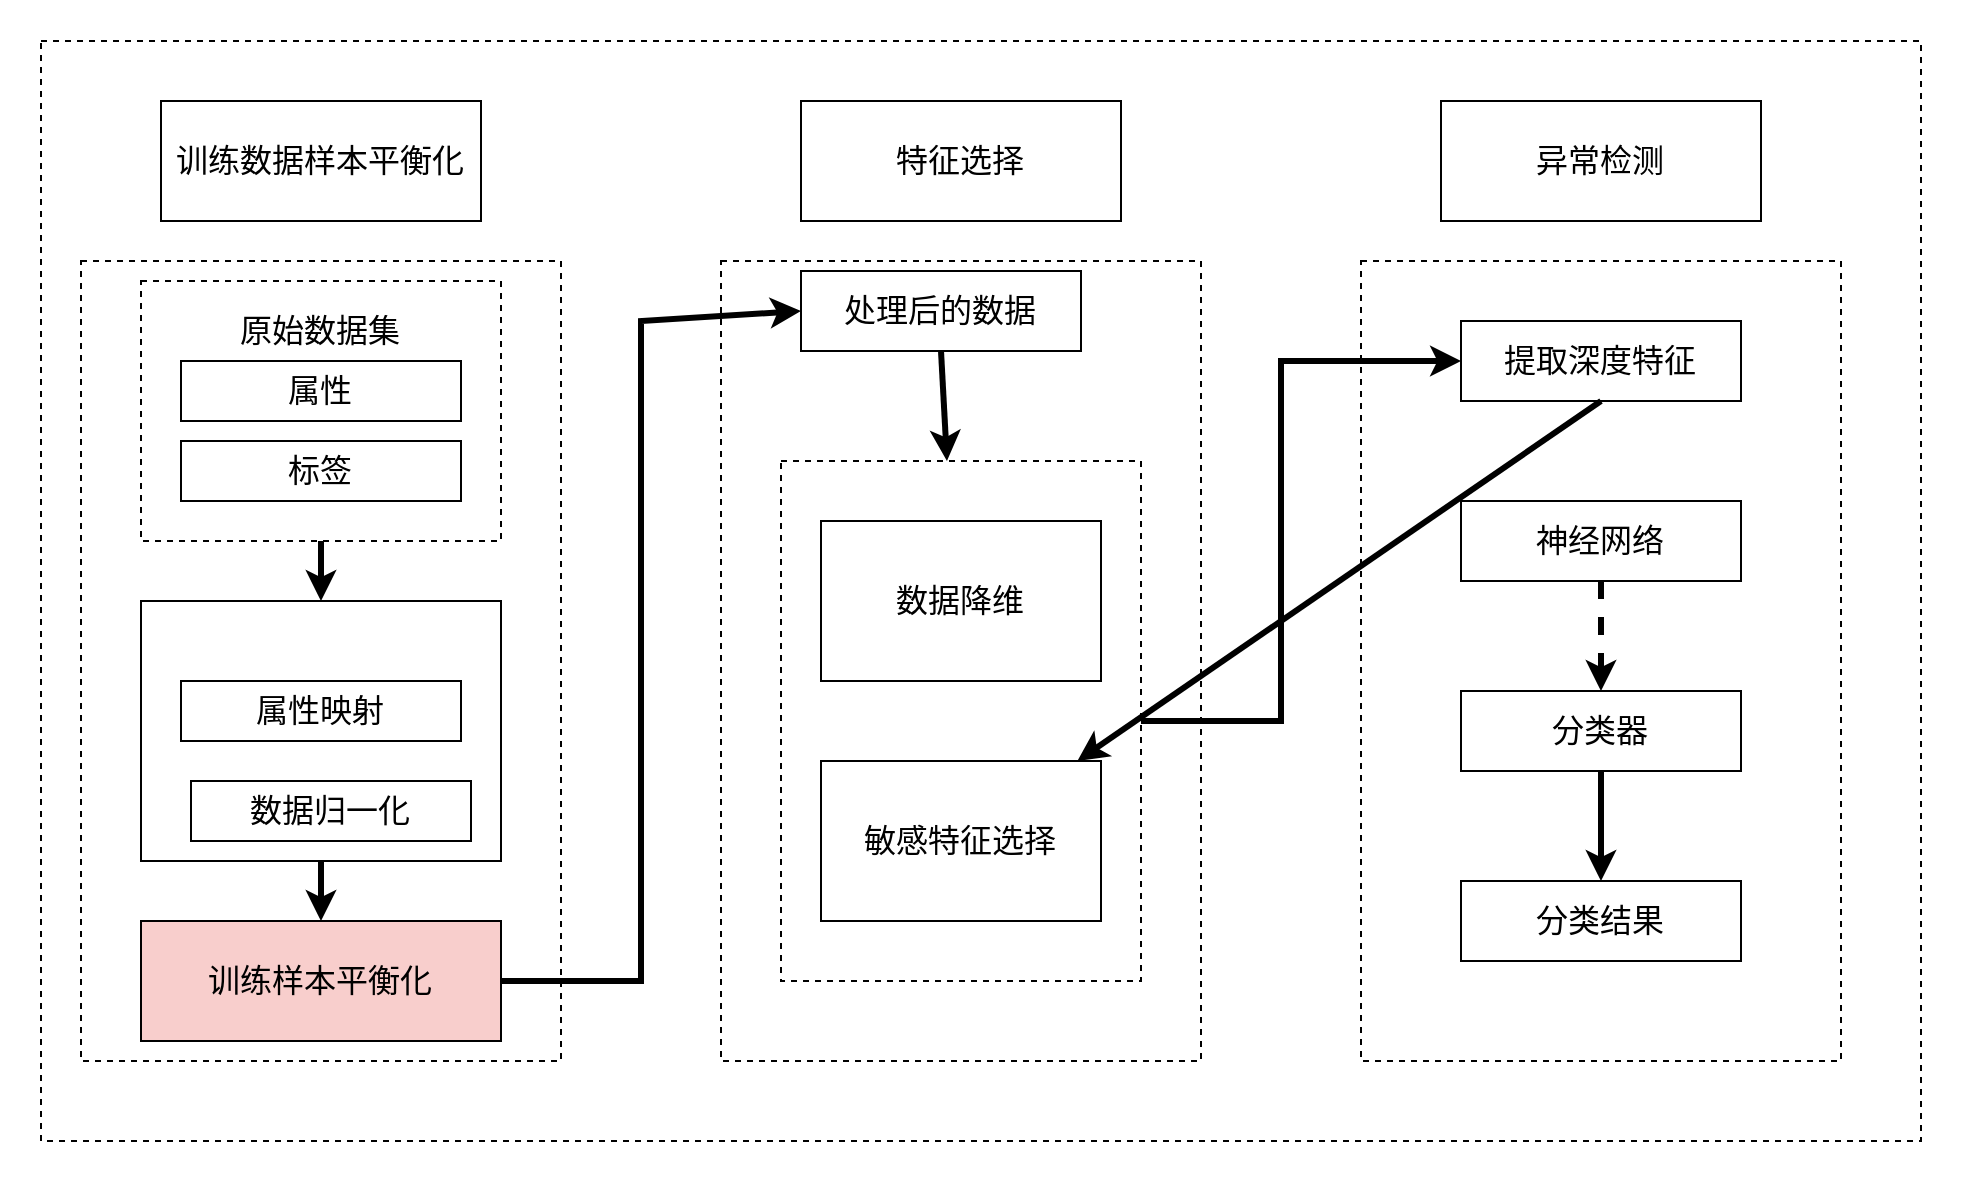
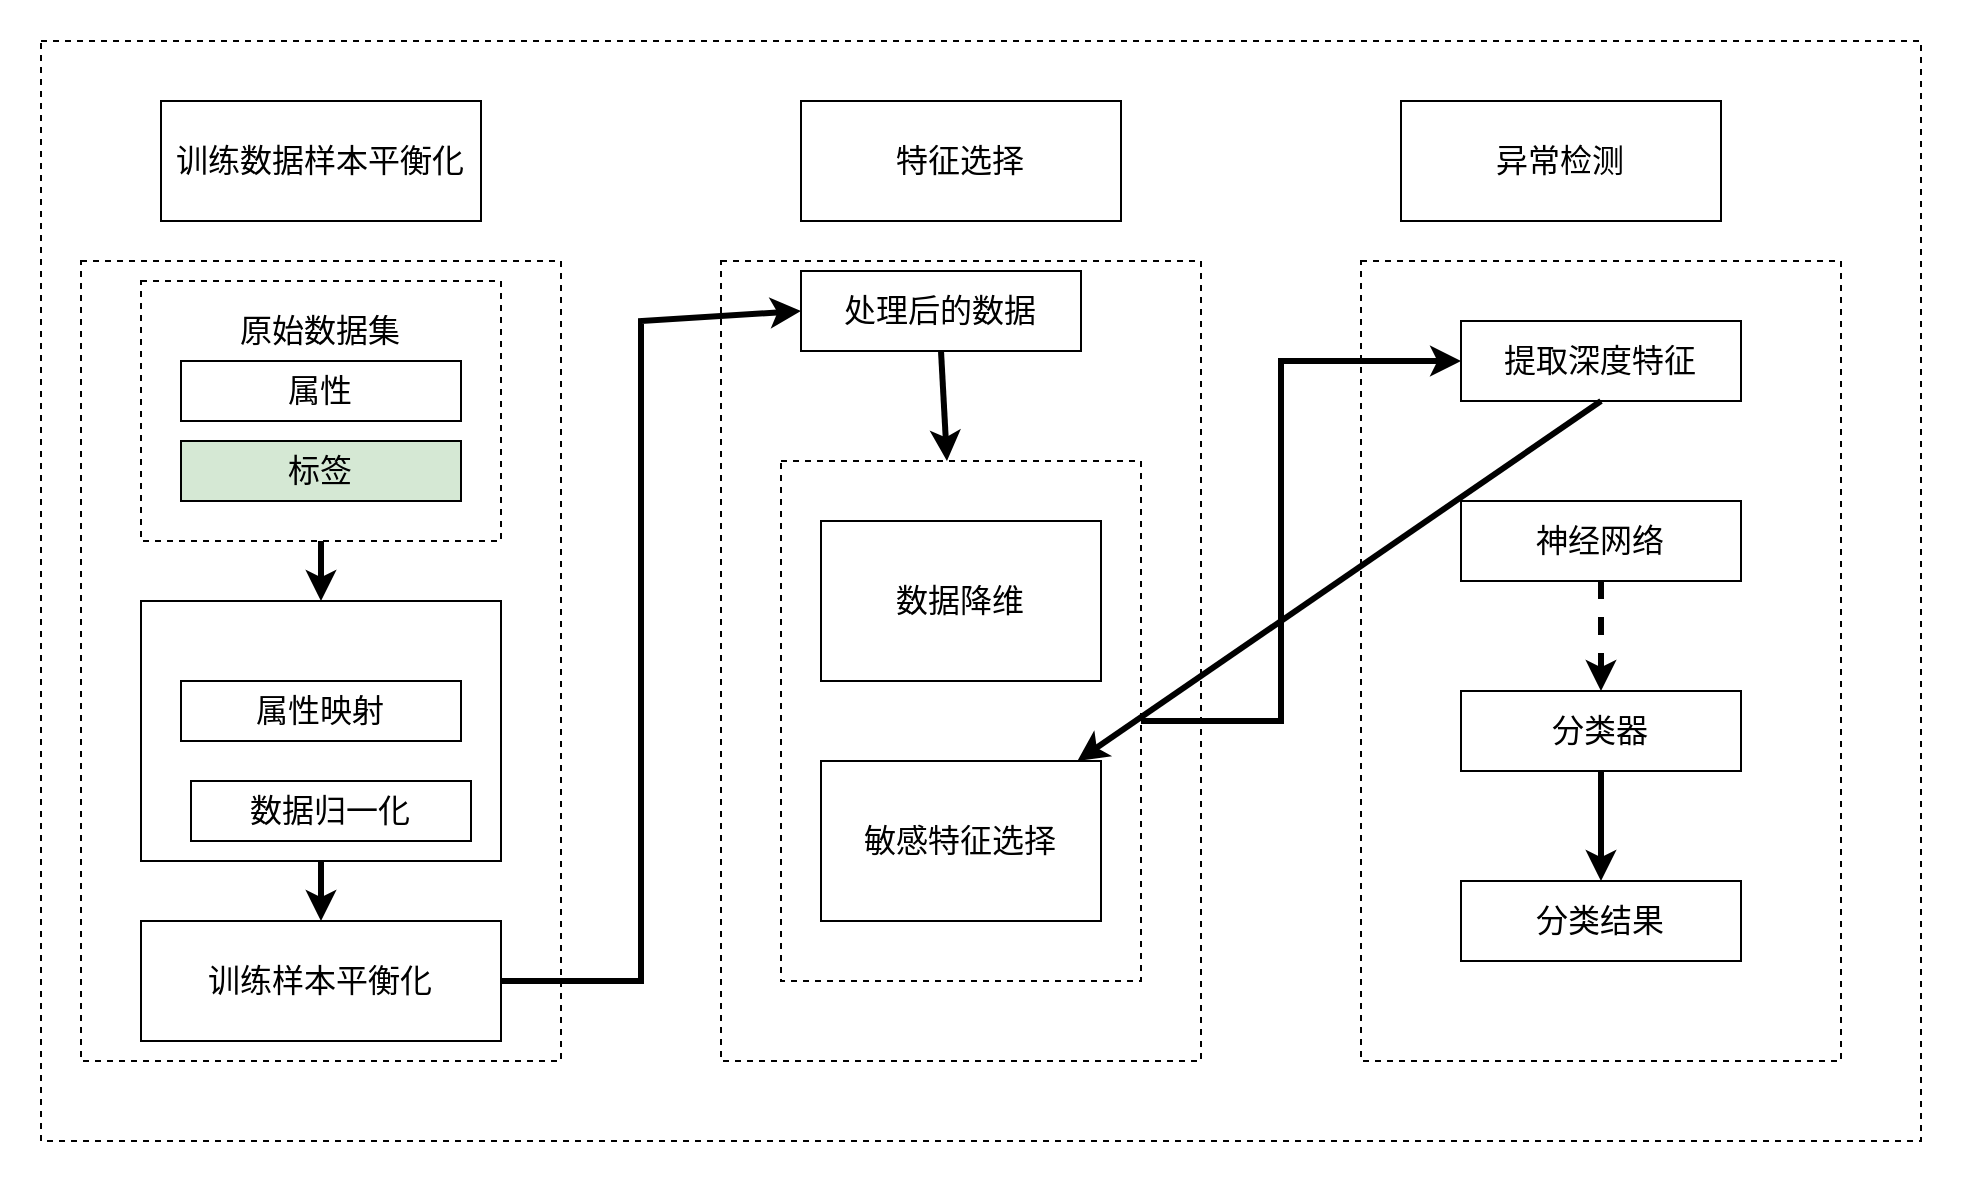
(1601, 161) -> (1561, 161)
(321, 471) -> (321, 471)
(321, 981) -> (321, 981)
